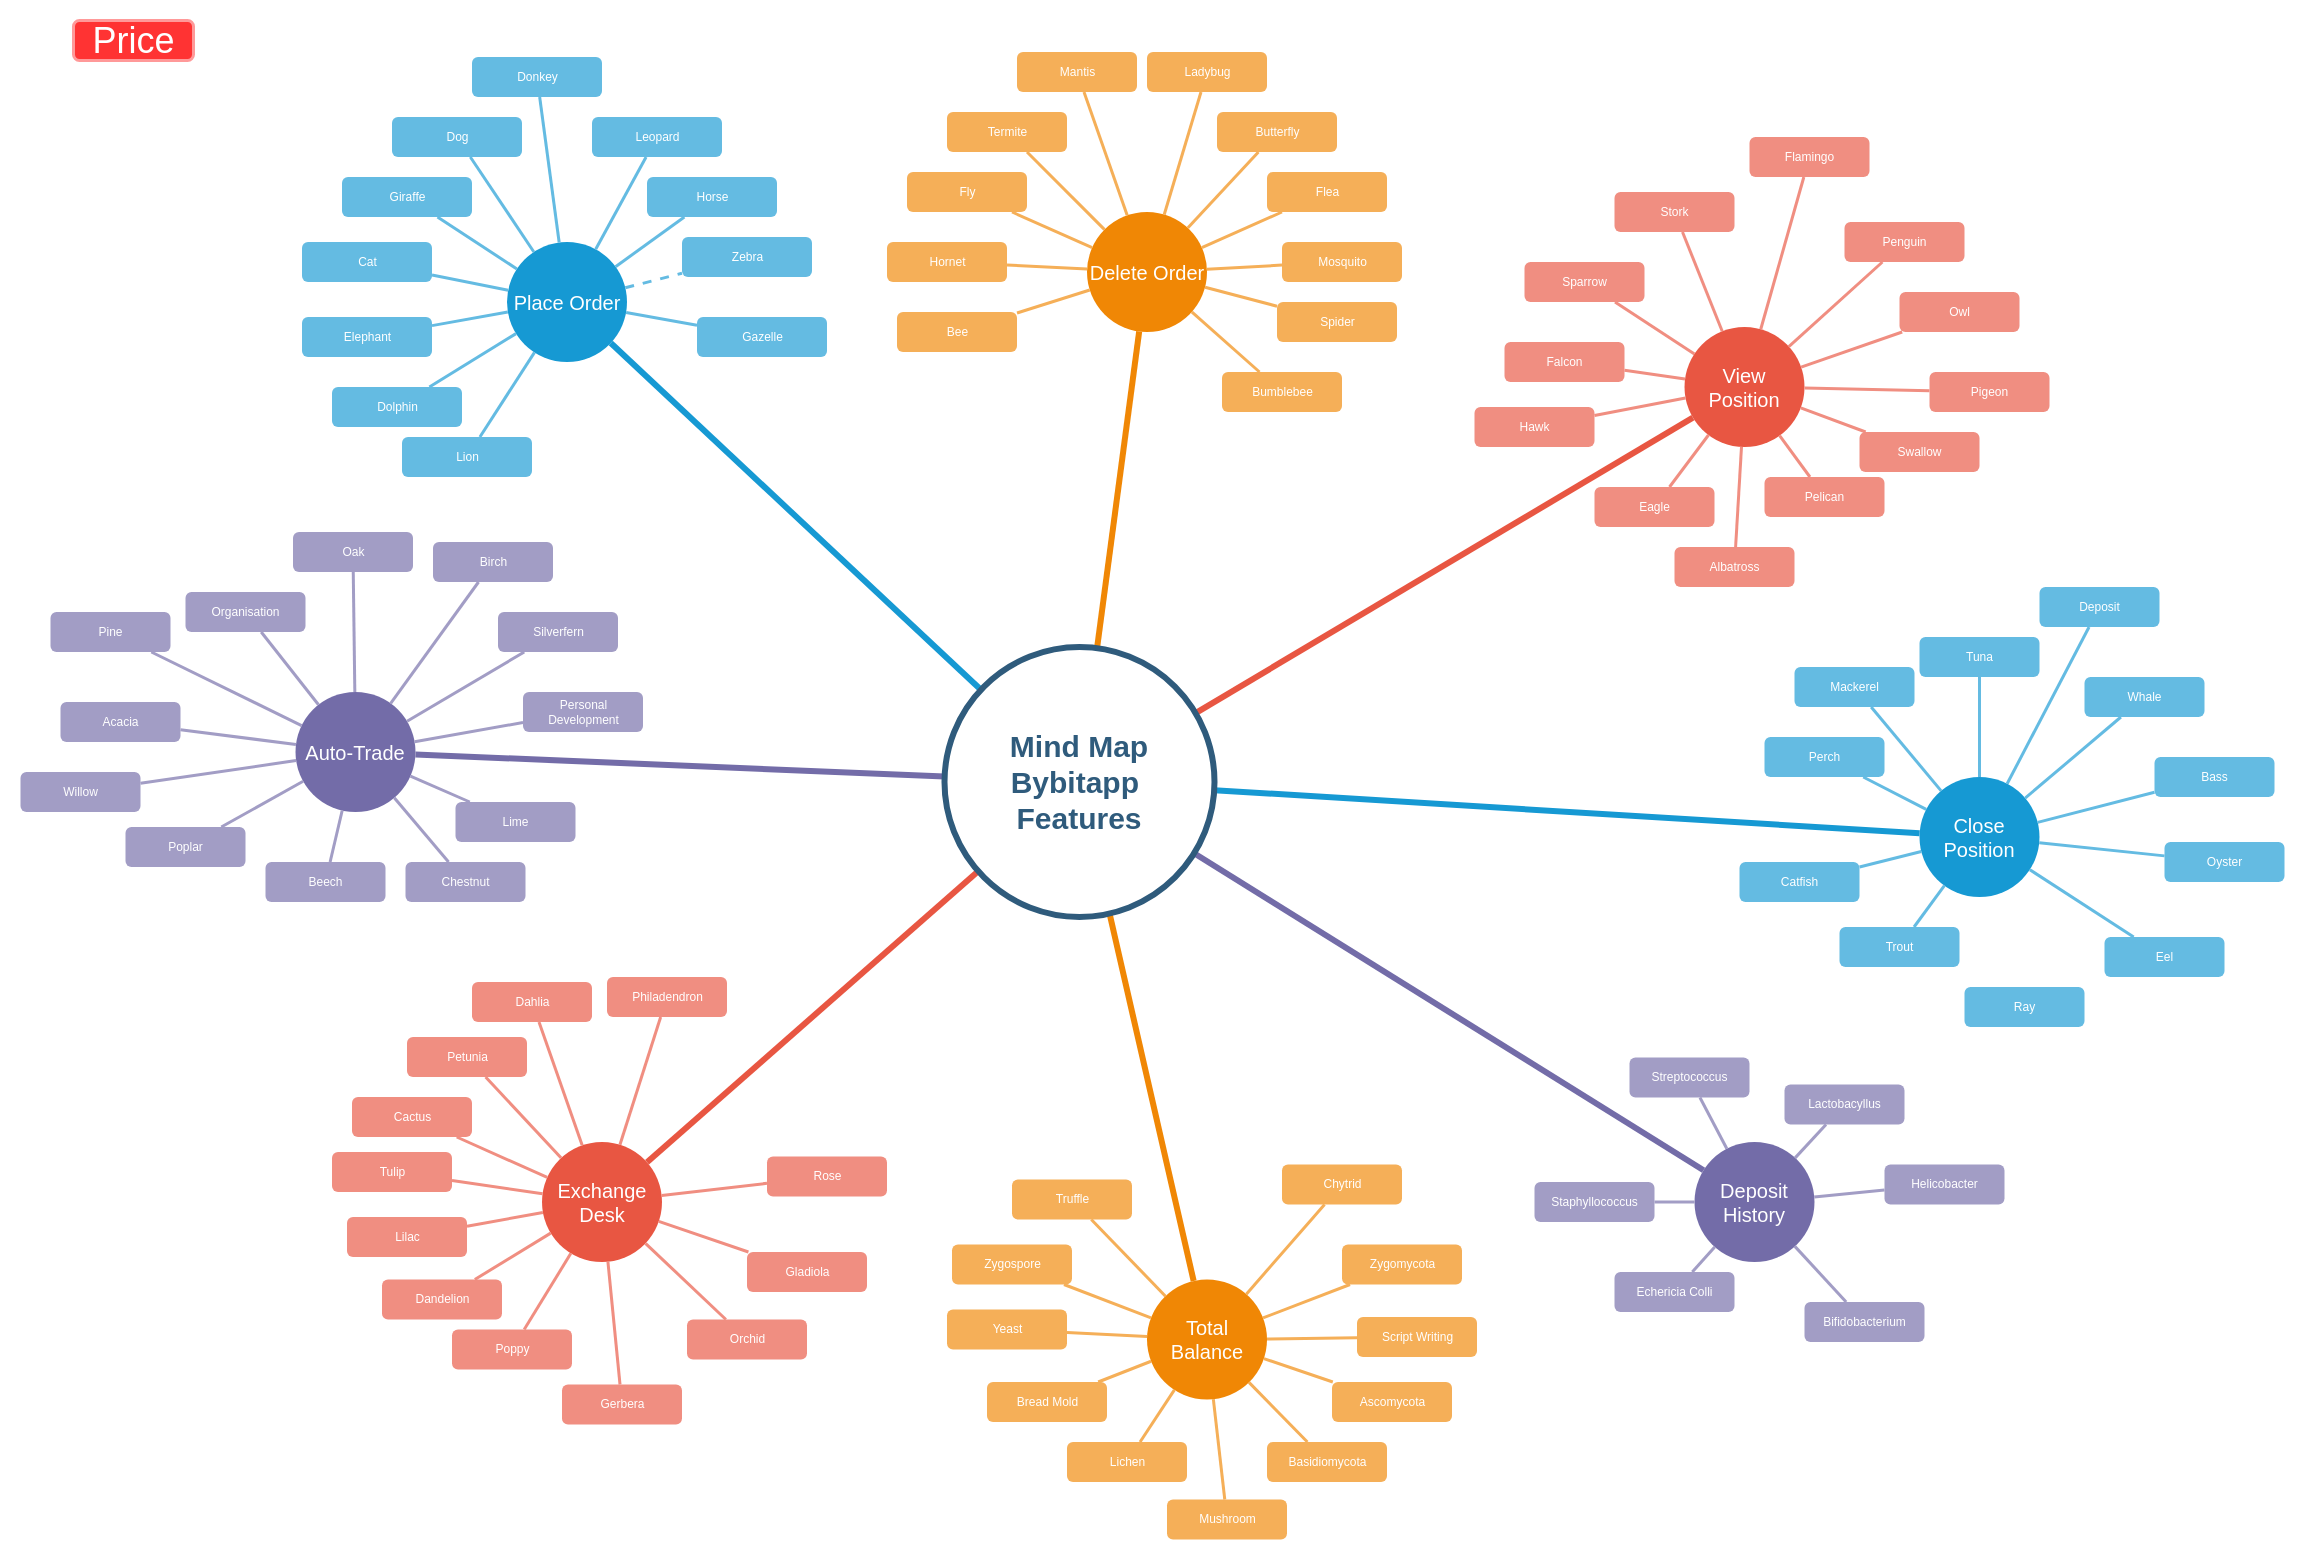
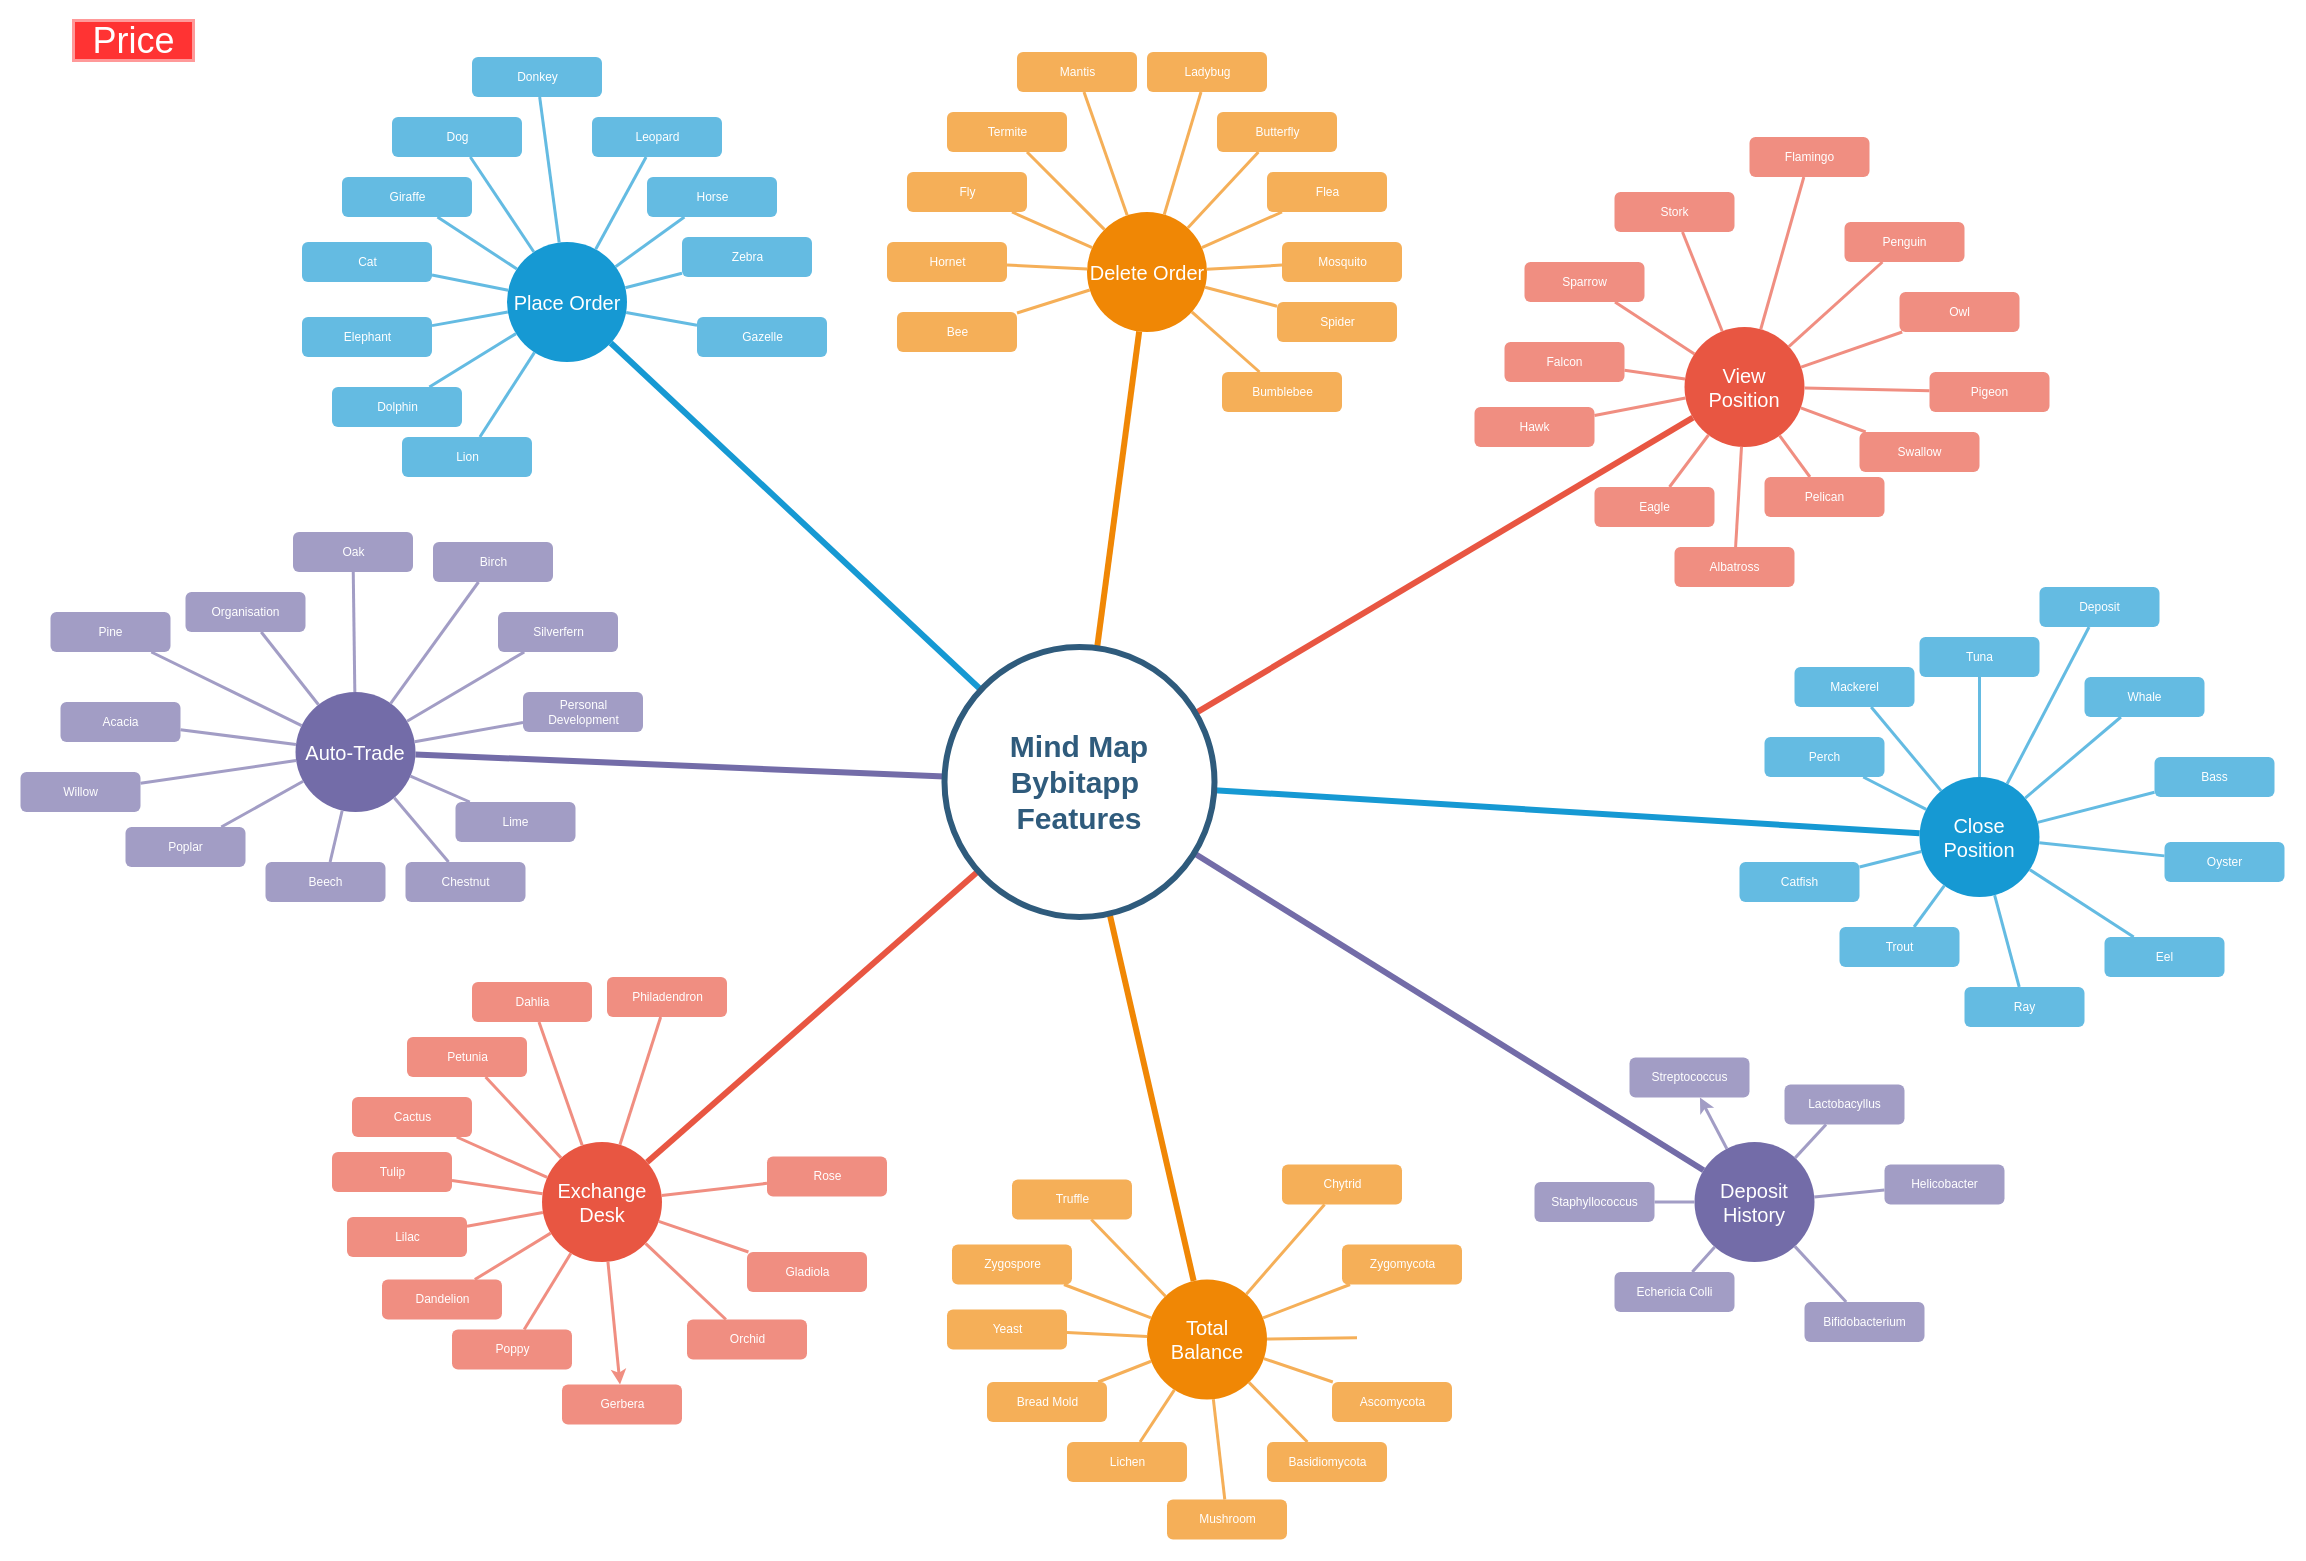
(134, 41) -> (134, 41)
(656, 280) -> (656, 280)
none -> (2007, 941)
(1703, 1104) -> (1706, 1108)
(1417, 1337) -> (1417, 1337)
(619, 1377) -> (619, 1371)
